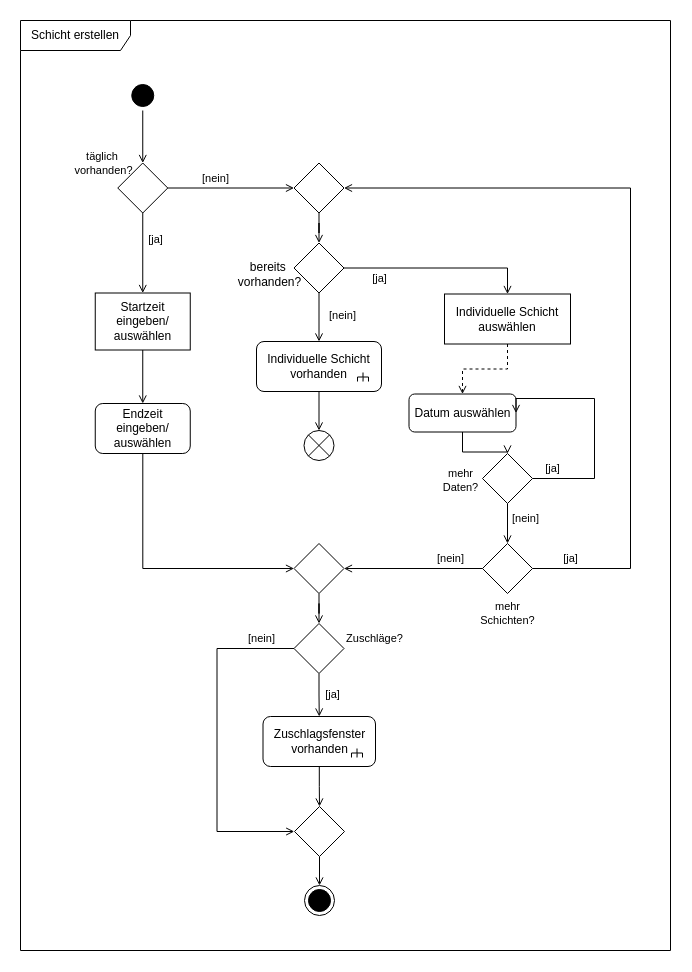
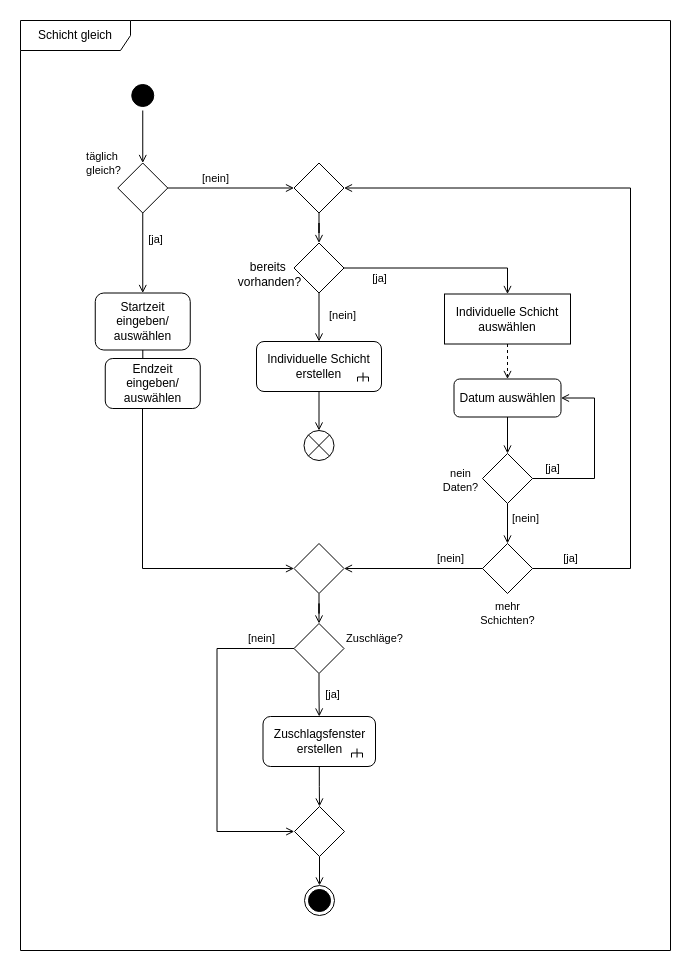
(76, 36) -> (76, 36)
(104, 164) -> (104, 164)
(143, 322) -> (143, 322)
(319, 367) -> (319, 367)
(463, 413) -> (508, 398)
(143, 429) -> (153, 384)
(461, 481) -> (461, 481)
(320, 742) -> (320, 742)
